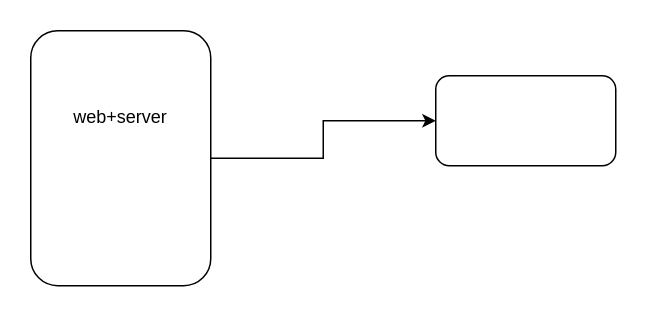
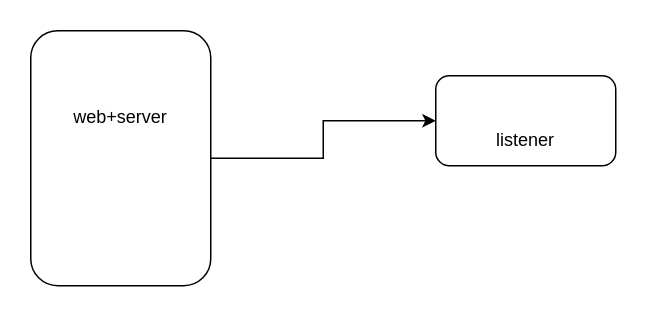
none -> (526, 140)
